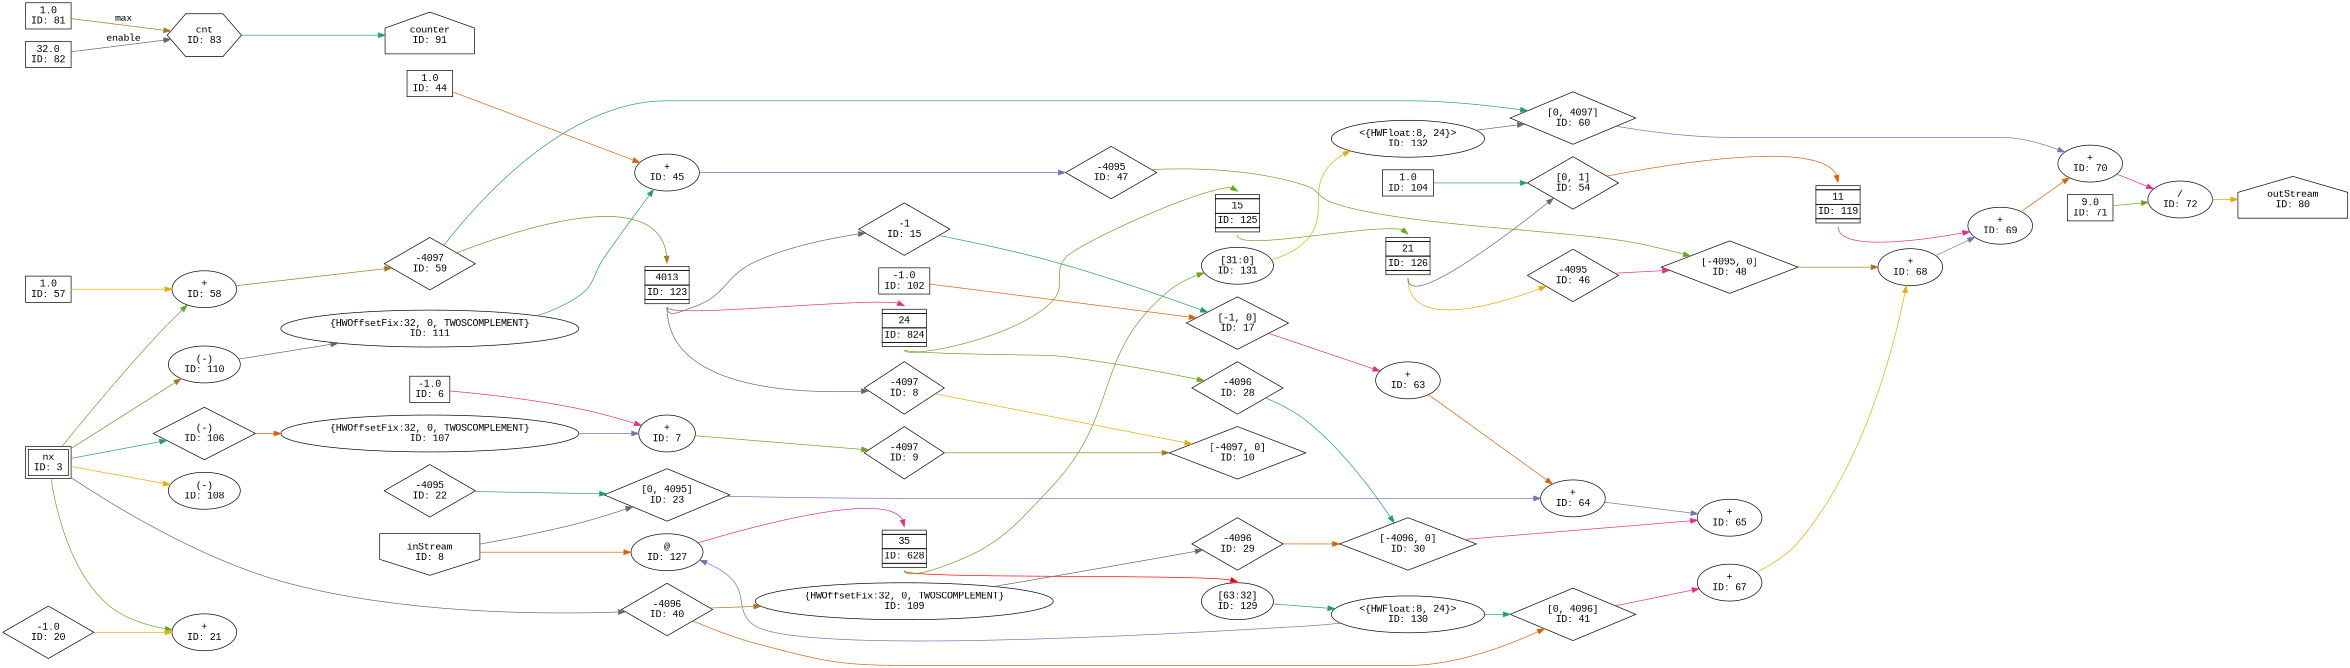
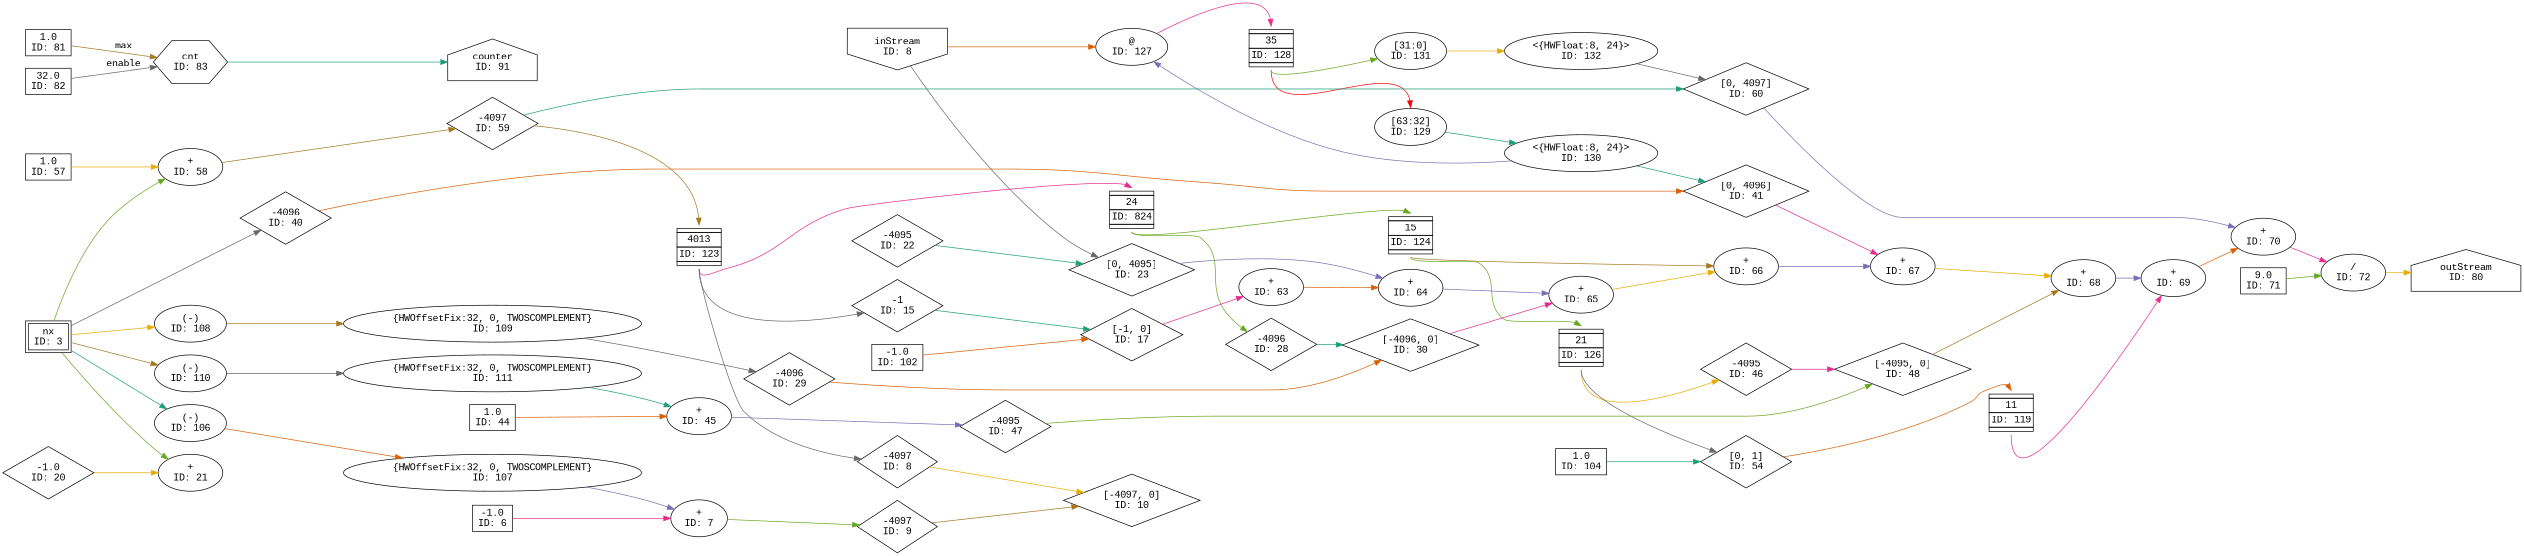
(1237, 220) -> (1411, 242)
none -> (1746, 266)
(204, 433) -> (190, 423)
(904, 556) -> (1271, 55)
(732, 607) -> (282, 324)
